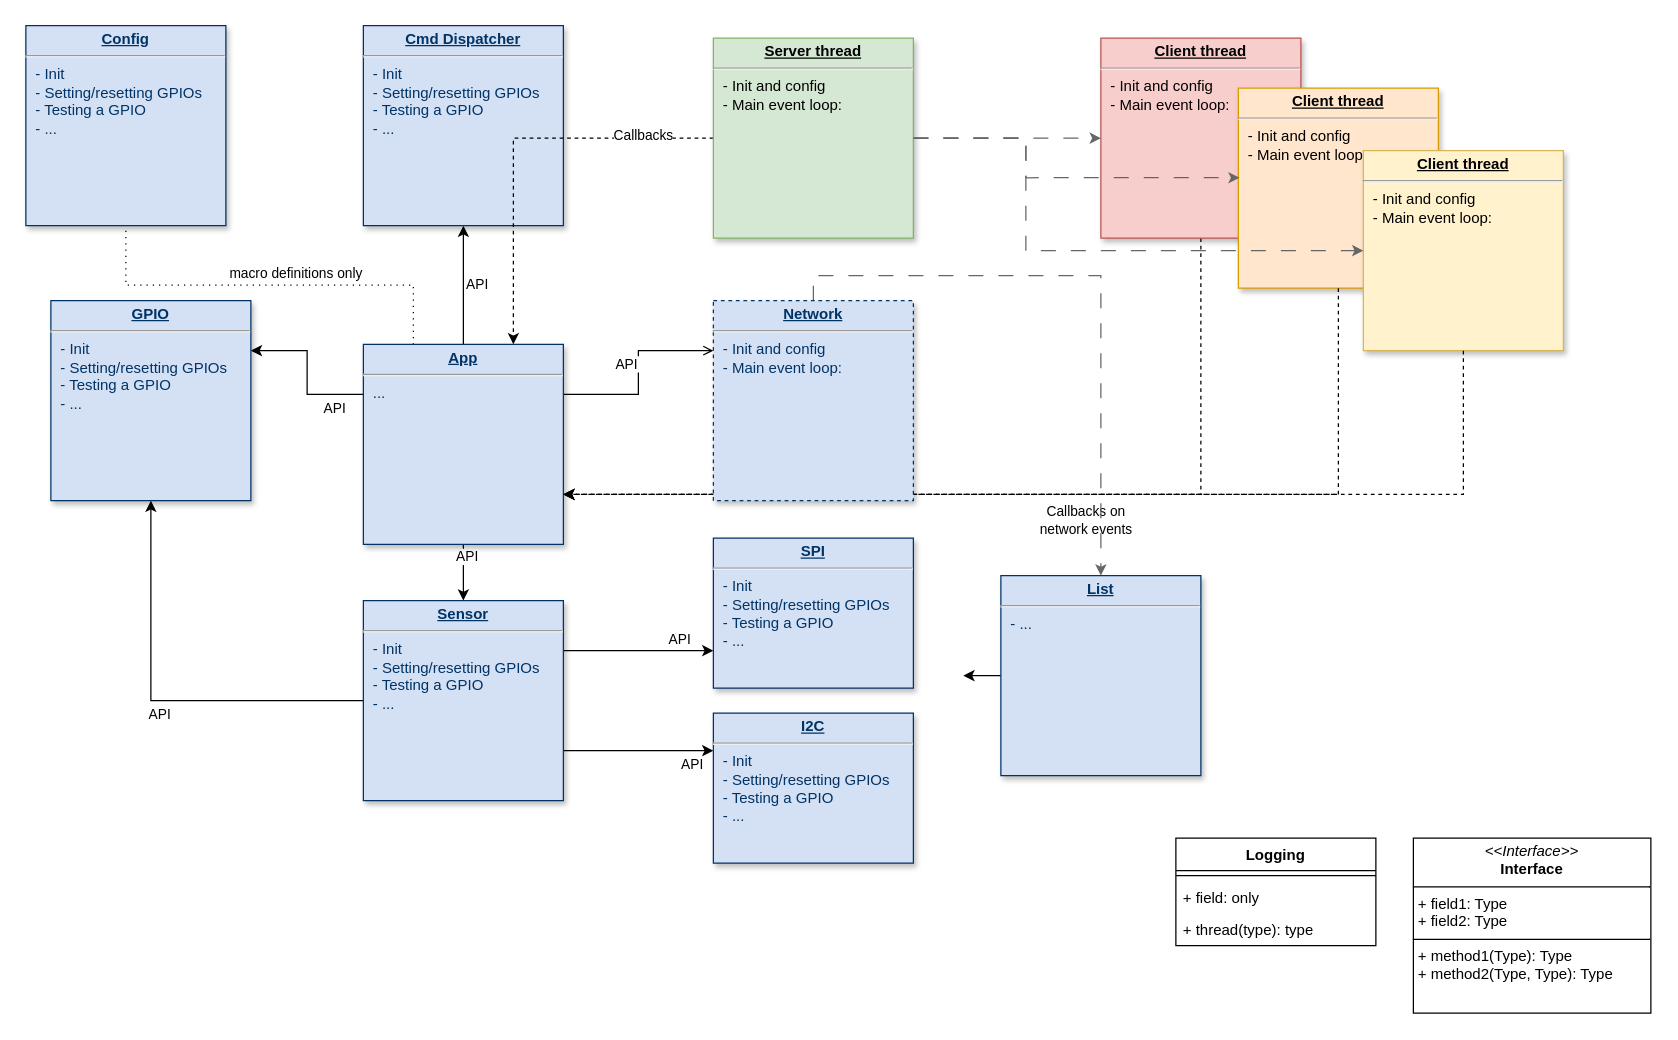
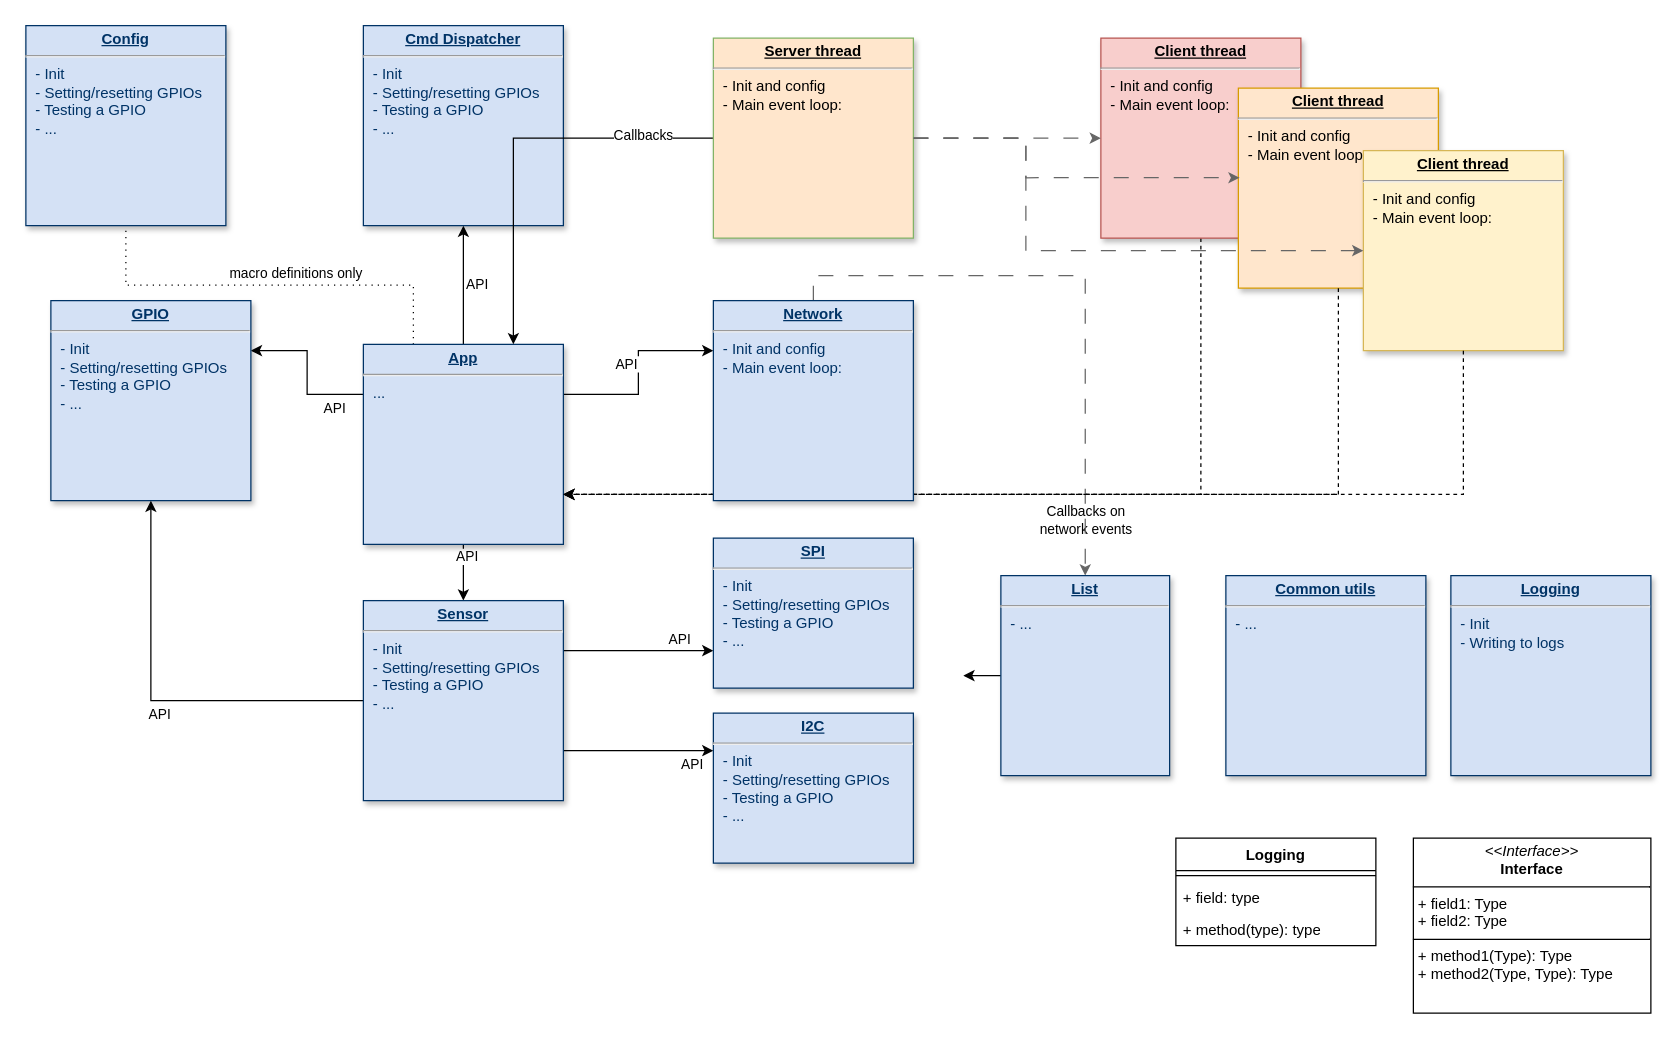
(813, 138) -> (813, 138)
(513, 187) -> (513, 187)
(705, 351) -> (703, 351)
(813, 401) -> (813, 401)
(1101, 676) -> (1085, 676)
none -> (1326, 676)
none -> (1551, 676)
(1226, 898) -> (1228, 898)
(1261, 931) -> (1261, 931)
